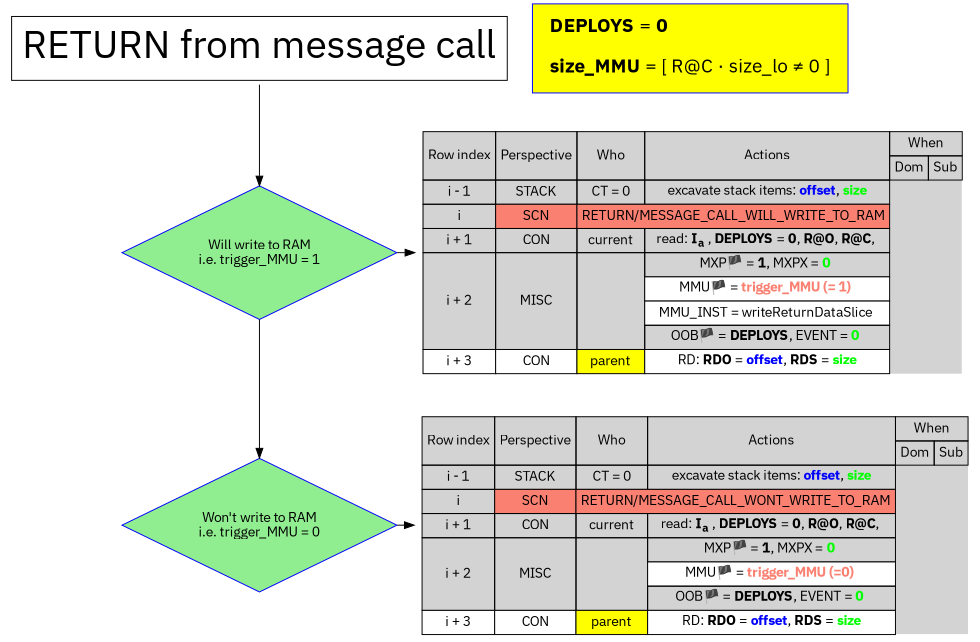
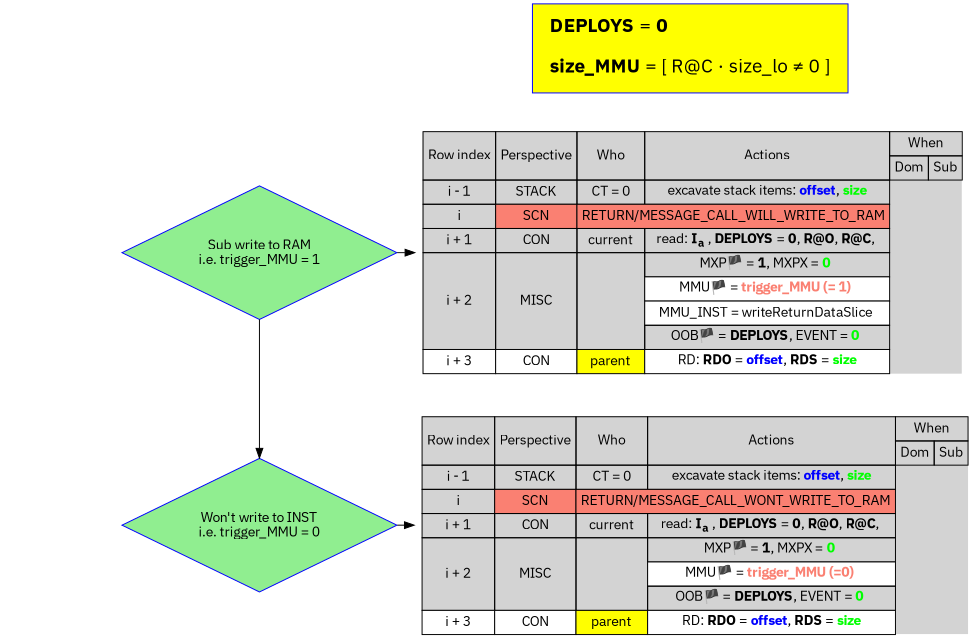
(259, 48) -> none
(259, 253) -> (259, 253)
(259, 525) -> (259, 525)
